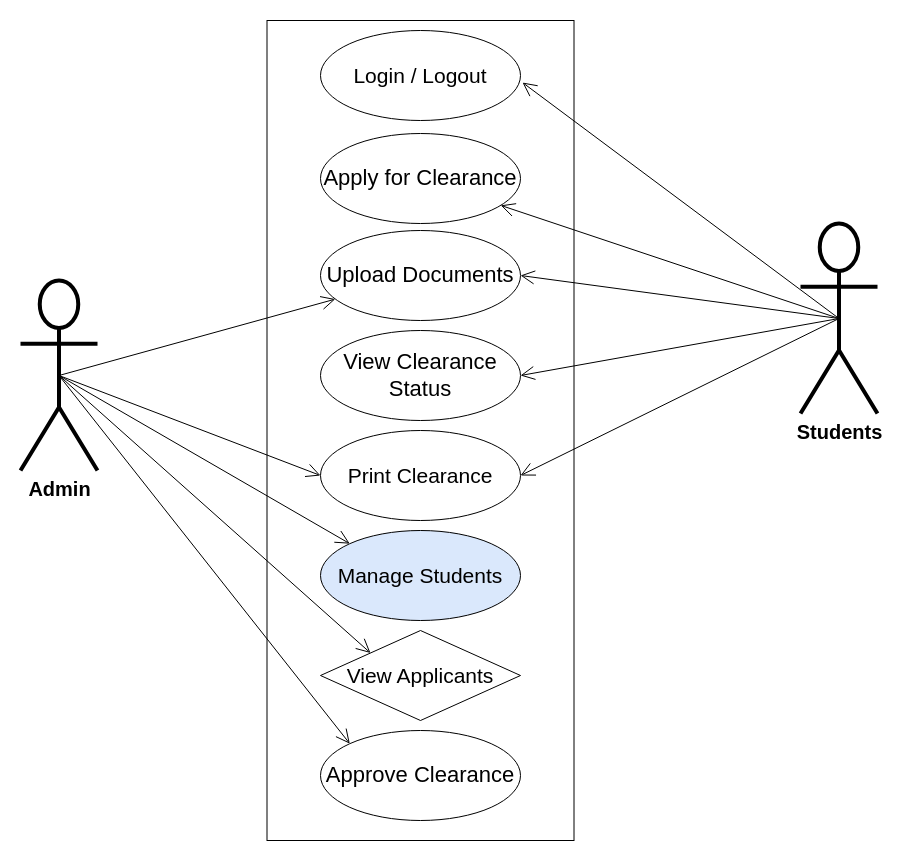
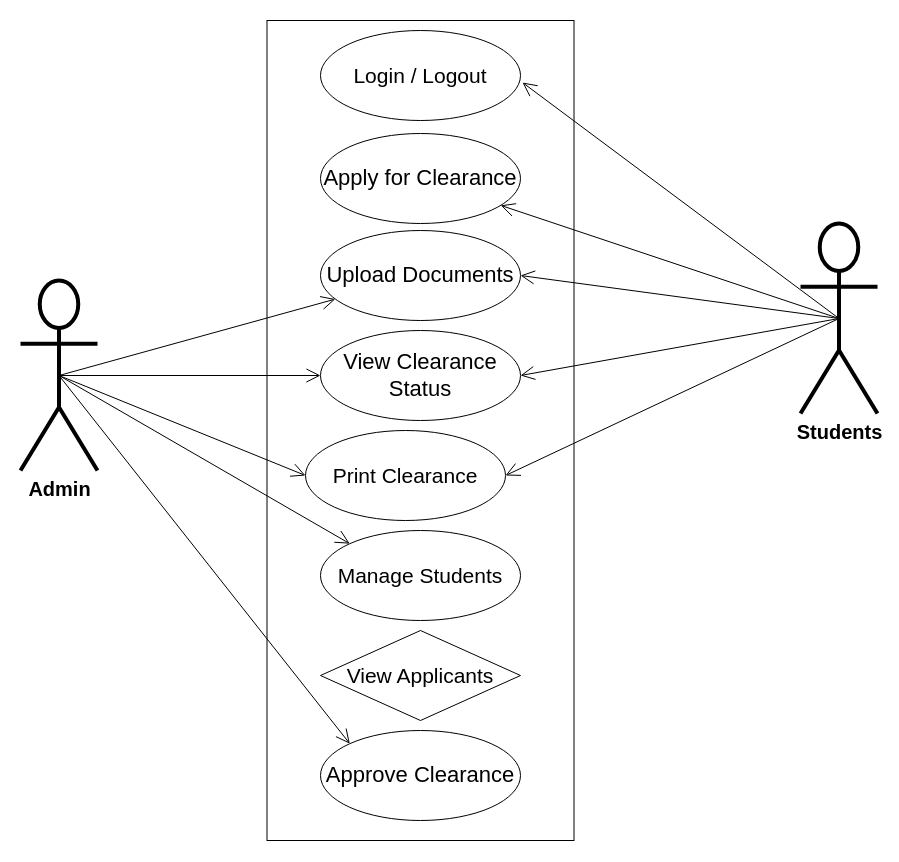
(421, 476) -> (406, 476)
(218, 518) -> (191, 376)
(421, 576) -> (421, 576)
